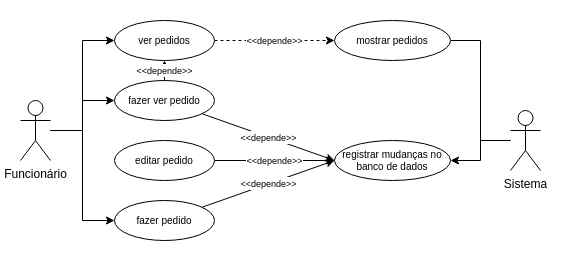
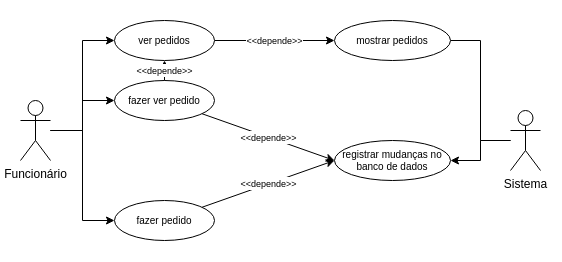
(231, 41) -> (231, 41)
(165, 161) -> none
(271, 161) -> none
